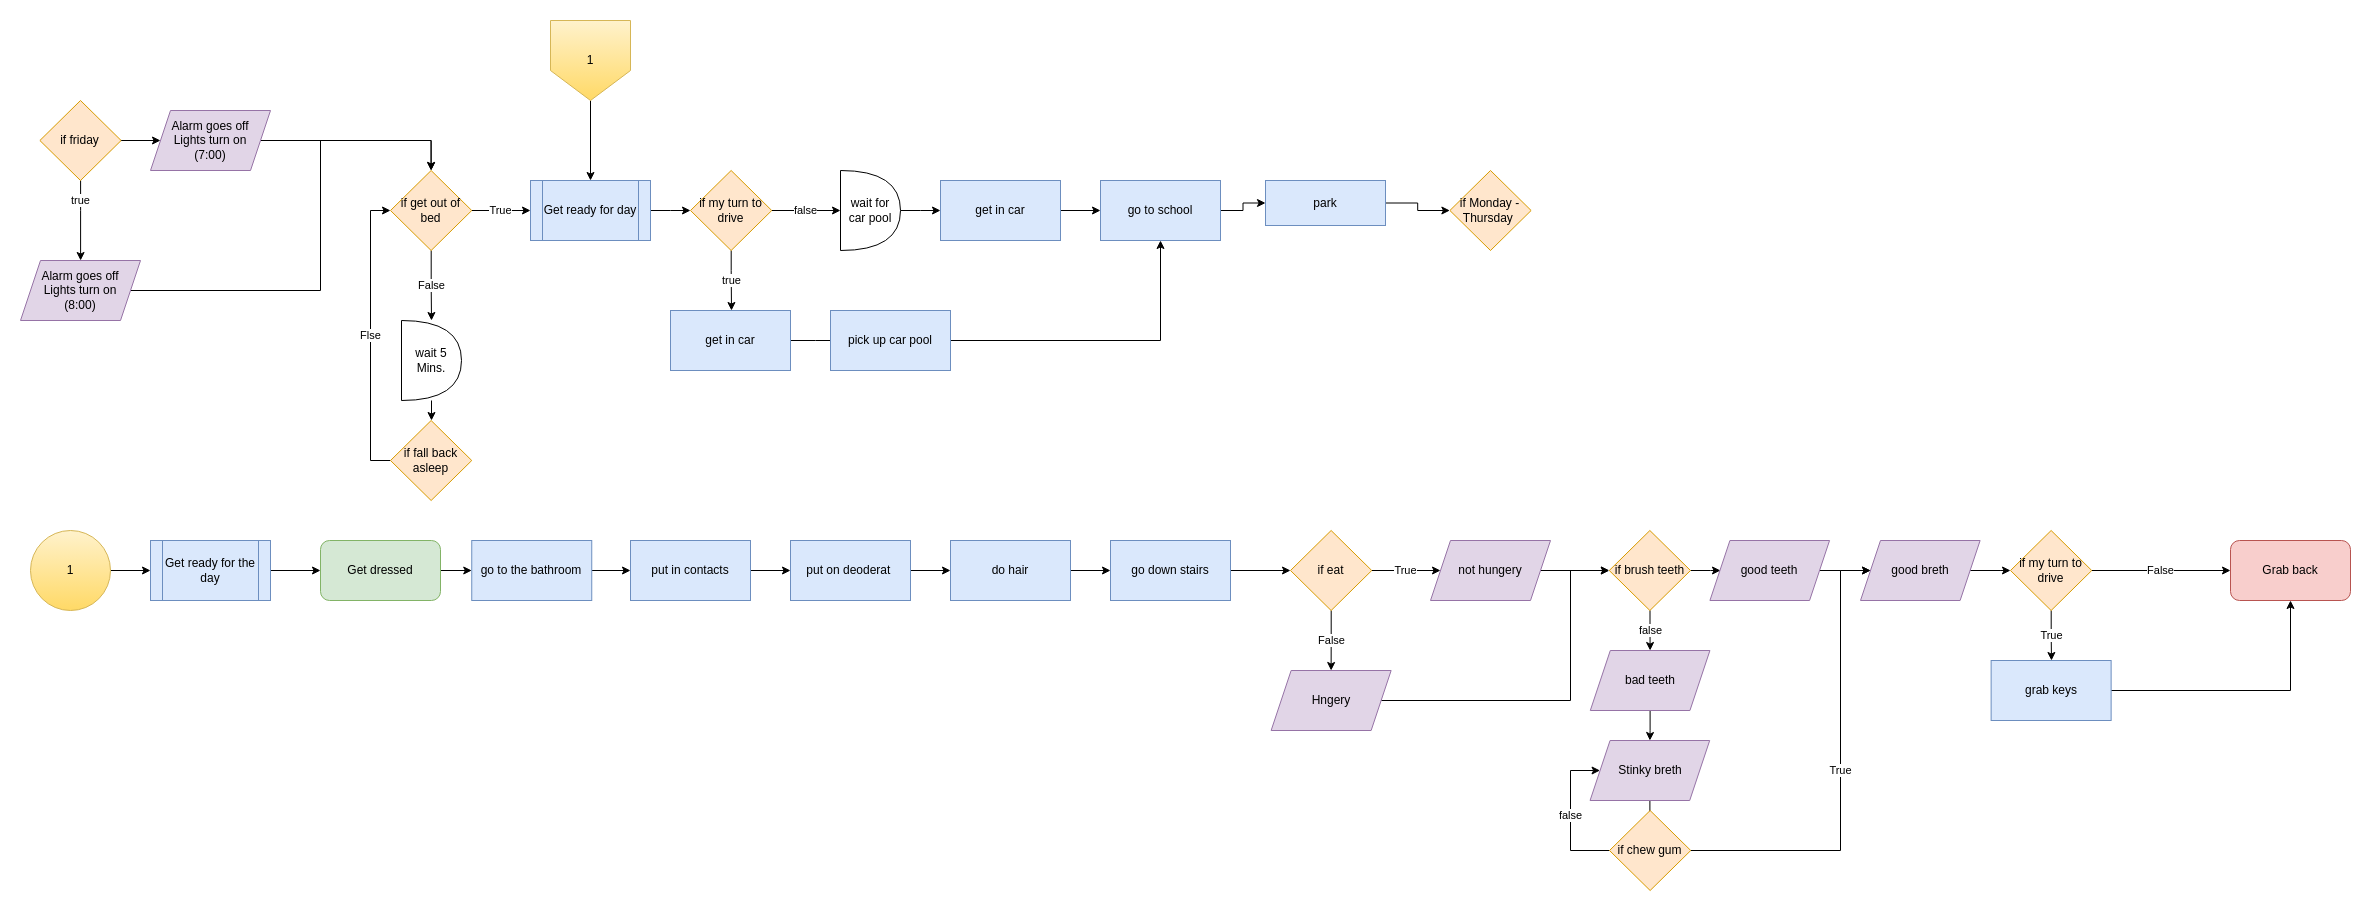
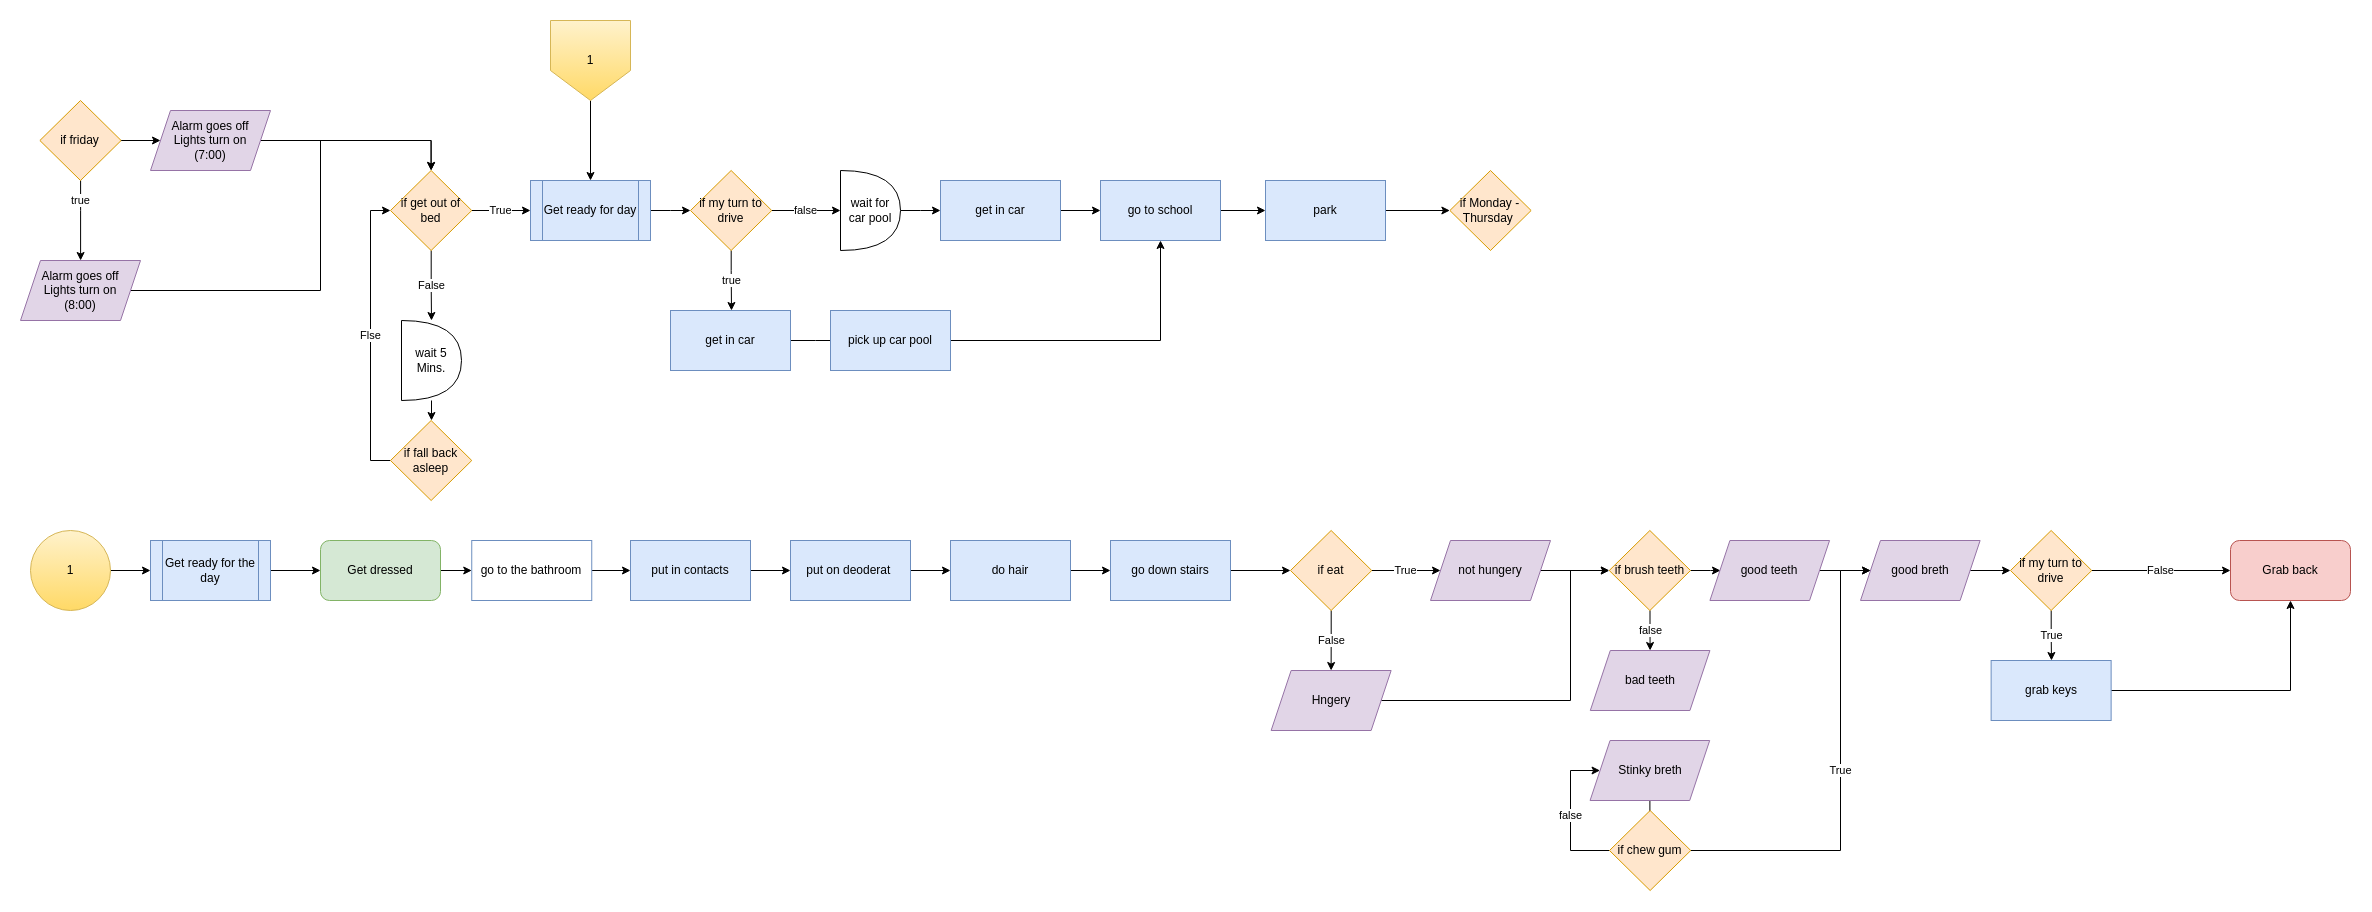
(1326, 203) -> (1326, 211)
(532, 571) -> (532, 571)
(1650, 722) -> none
